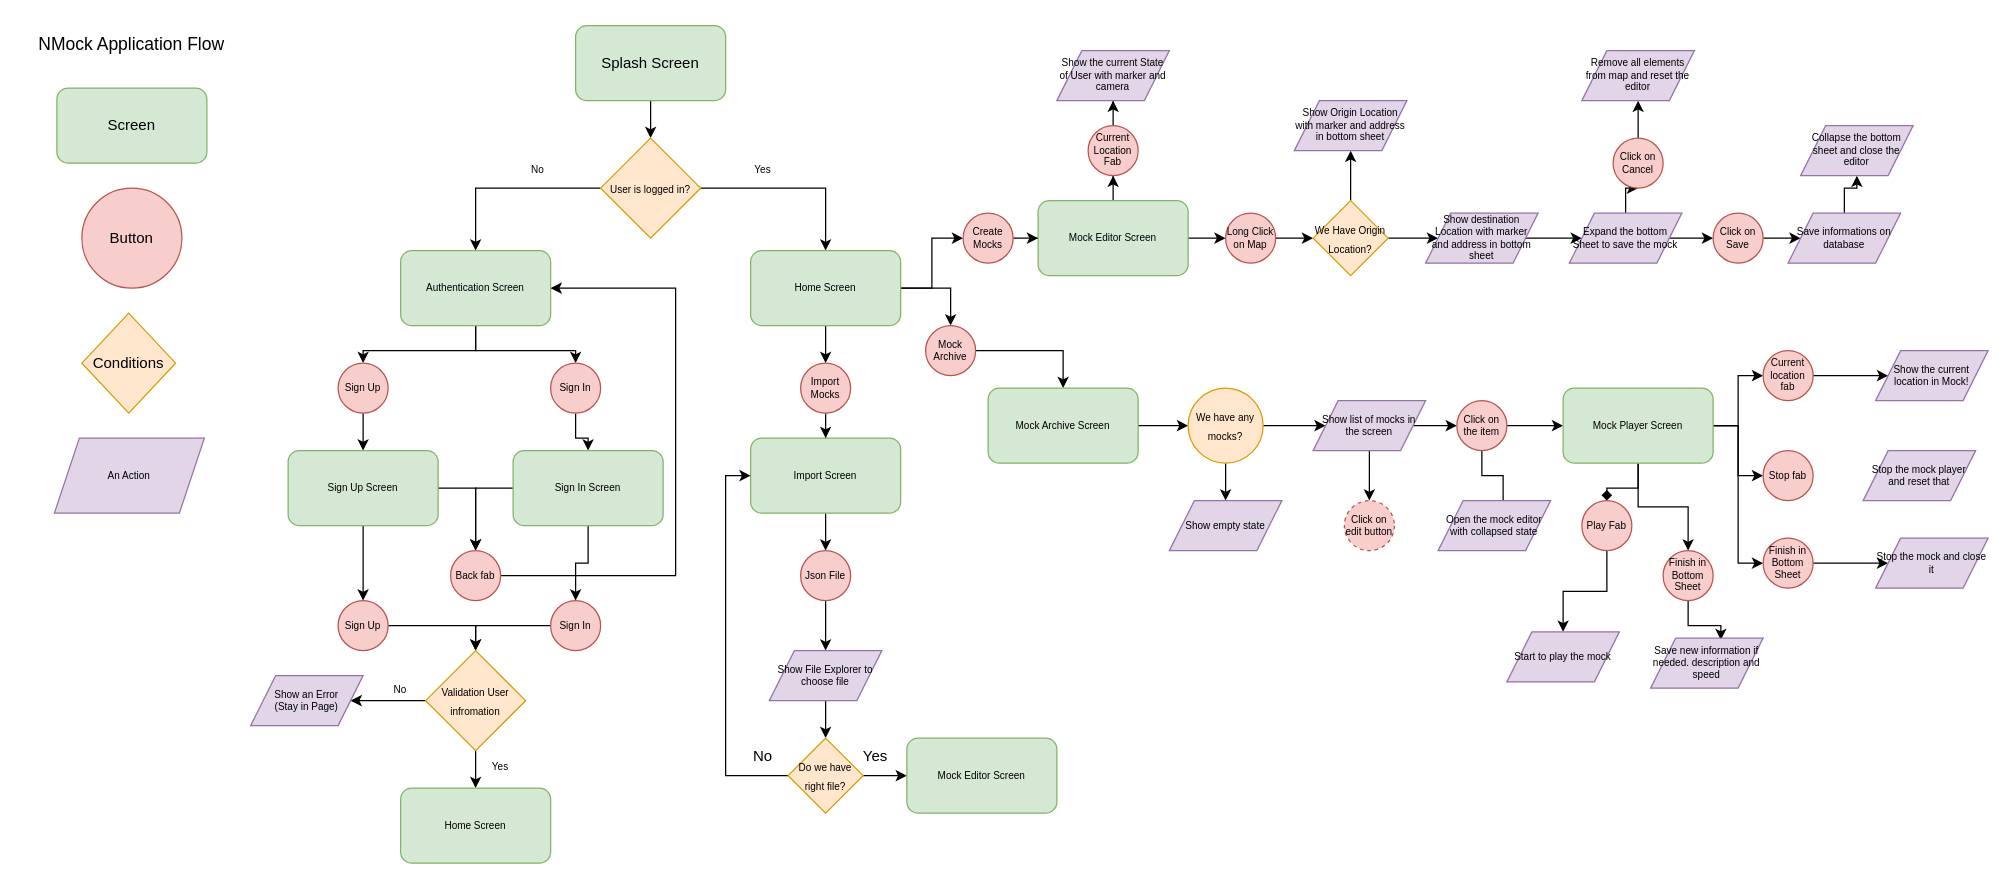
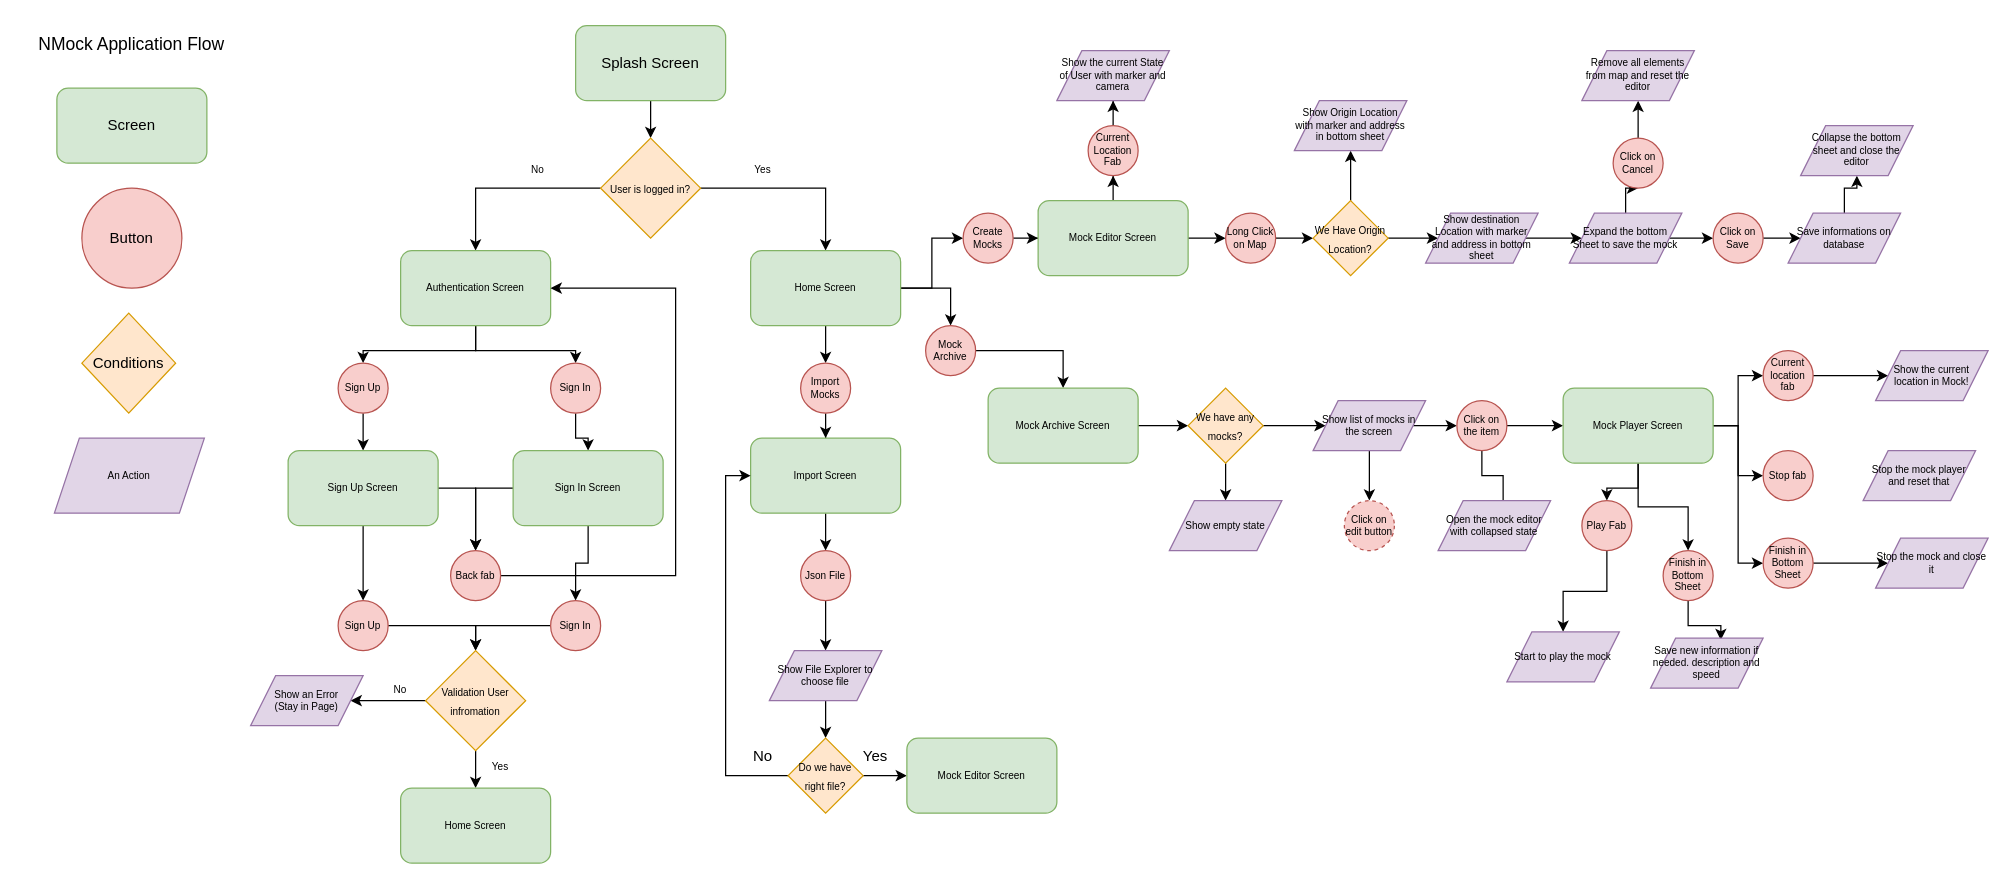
(1226, 426) -> (1226, 426)
(1609, 488) -> (1608, 488)
